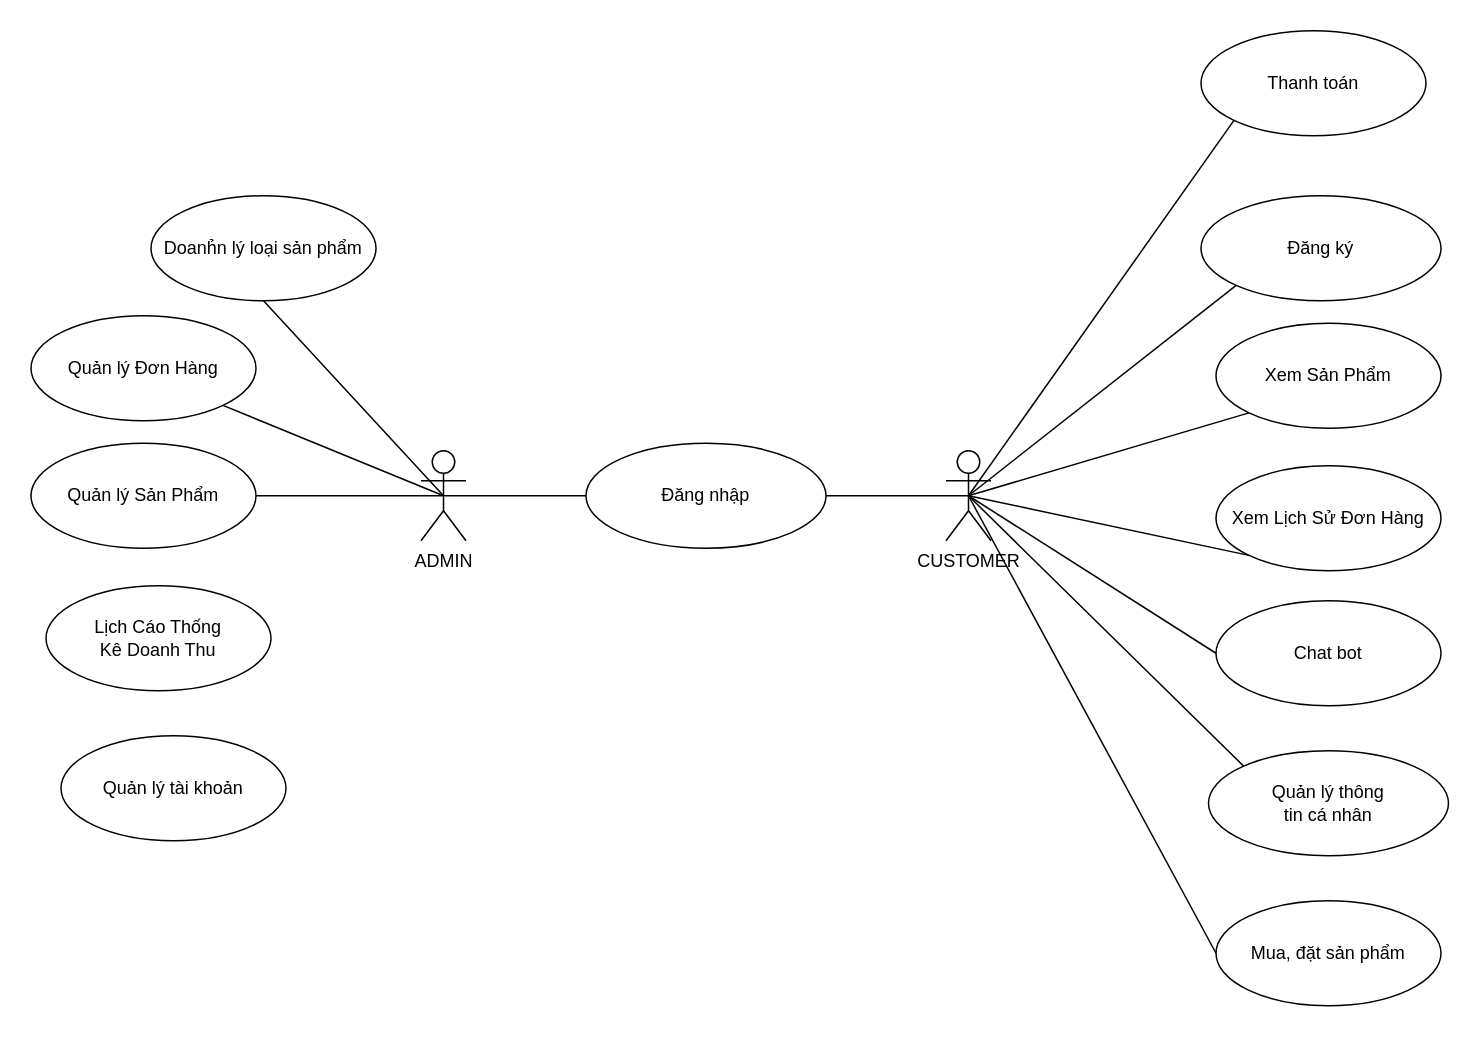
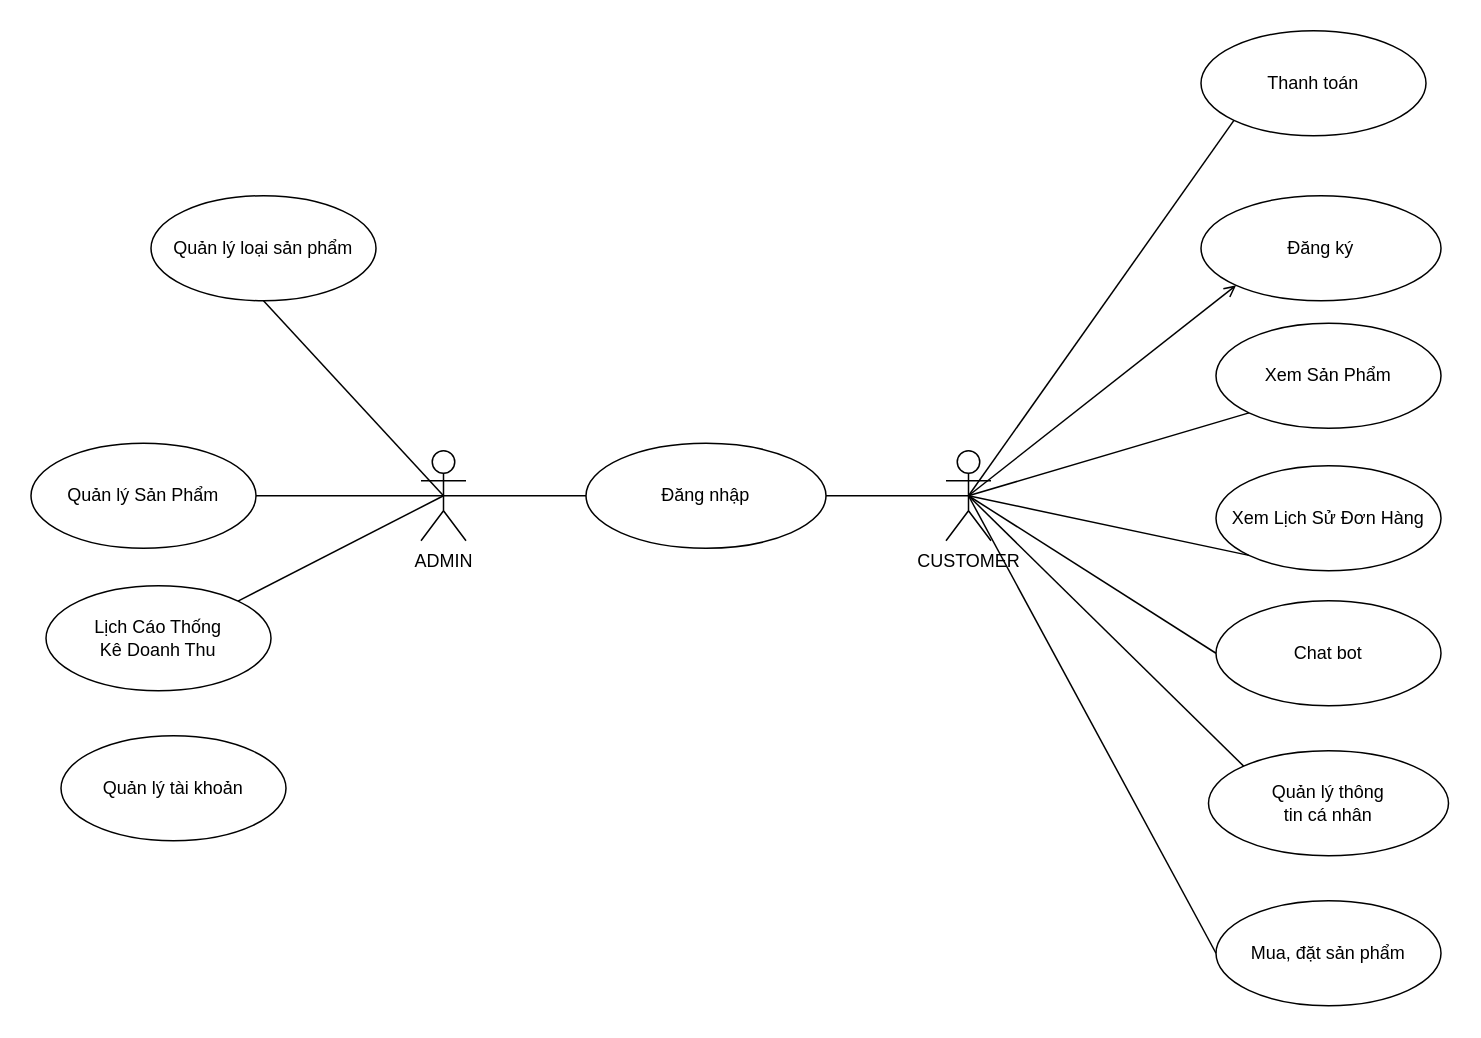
(263, 248) -> (263, 248)
(1231, 289) -> (1230, 290)
(143, 368) -> none
(329, 449) -> none
none -> (339, 549)
